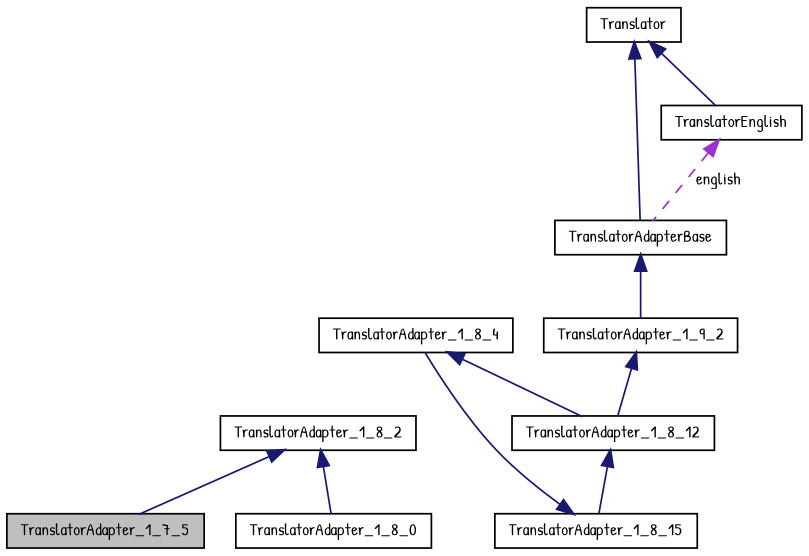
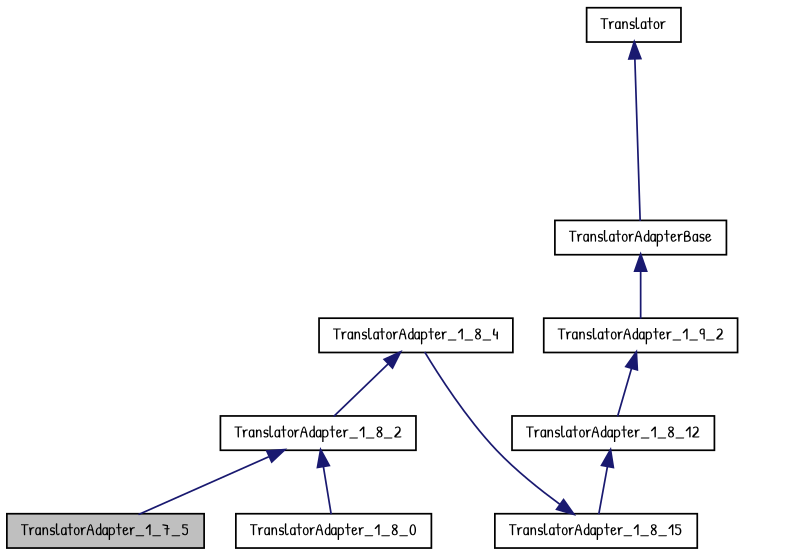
(732, 123) -> none
(523, 388) -> (361, 390)
